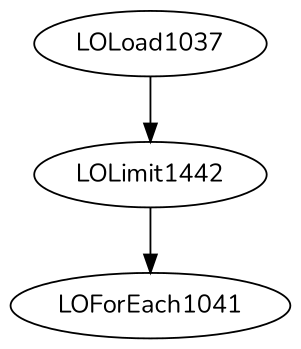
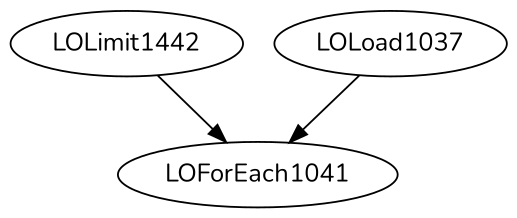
(150, 100) -> (331, 103)
